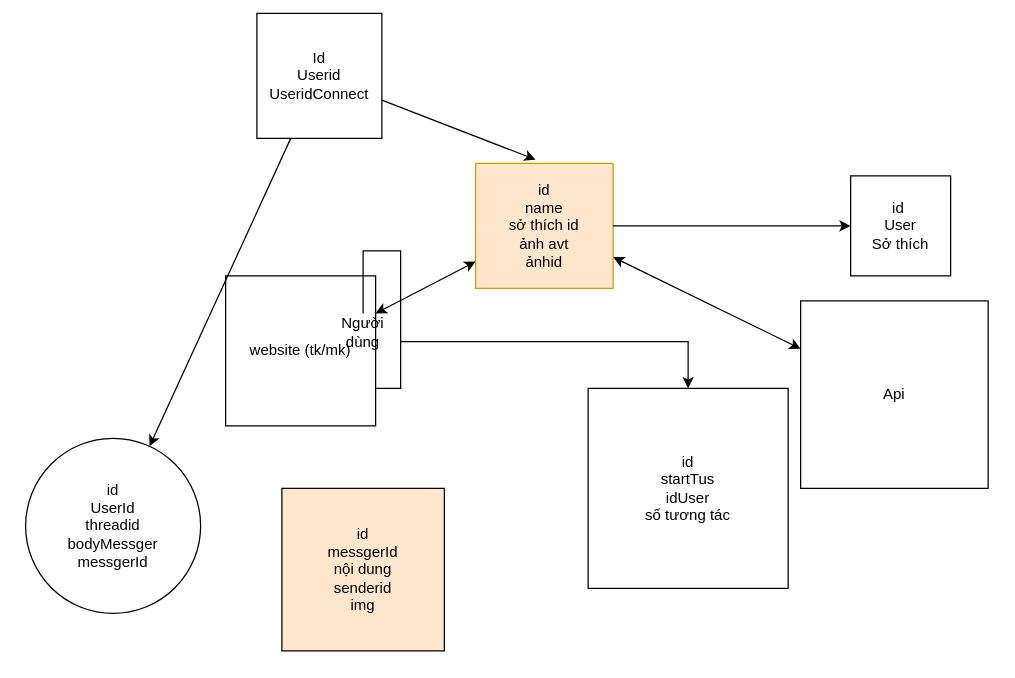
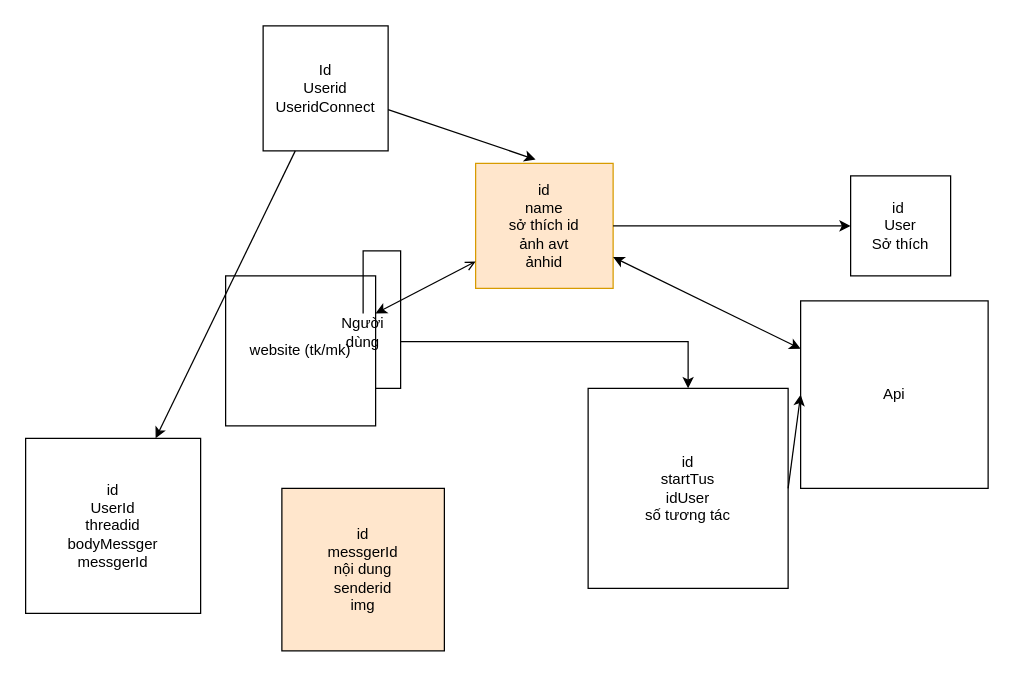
(319, 76) -> (326, 88)
(467, 266) -> (470, 264)
none -> (794, 443)
(113, 526) -> (113, 526)
